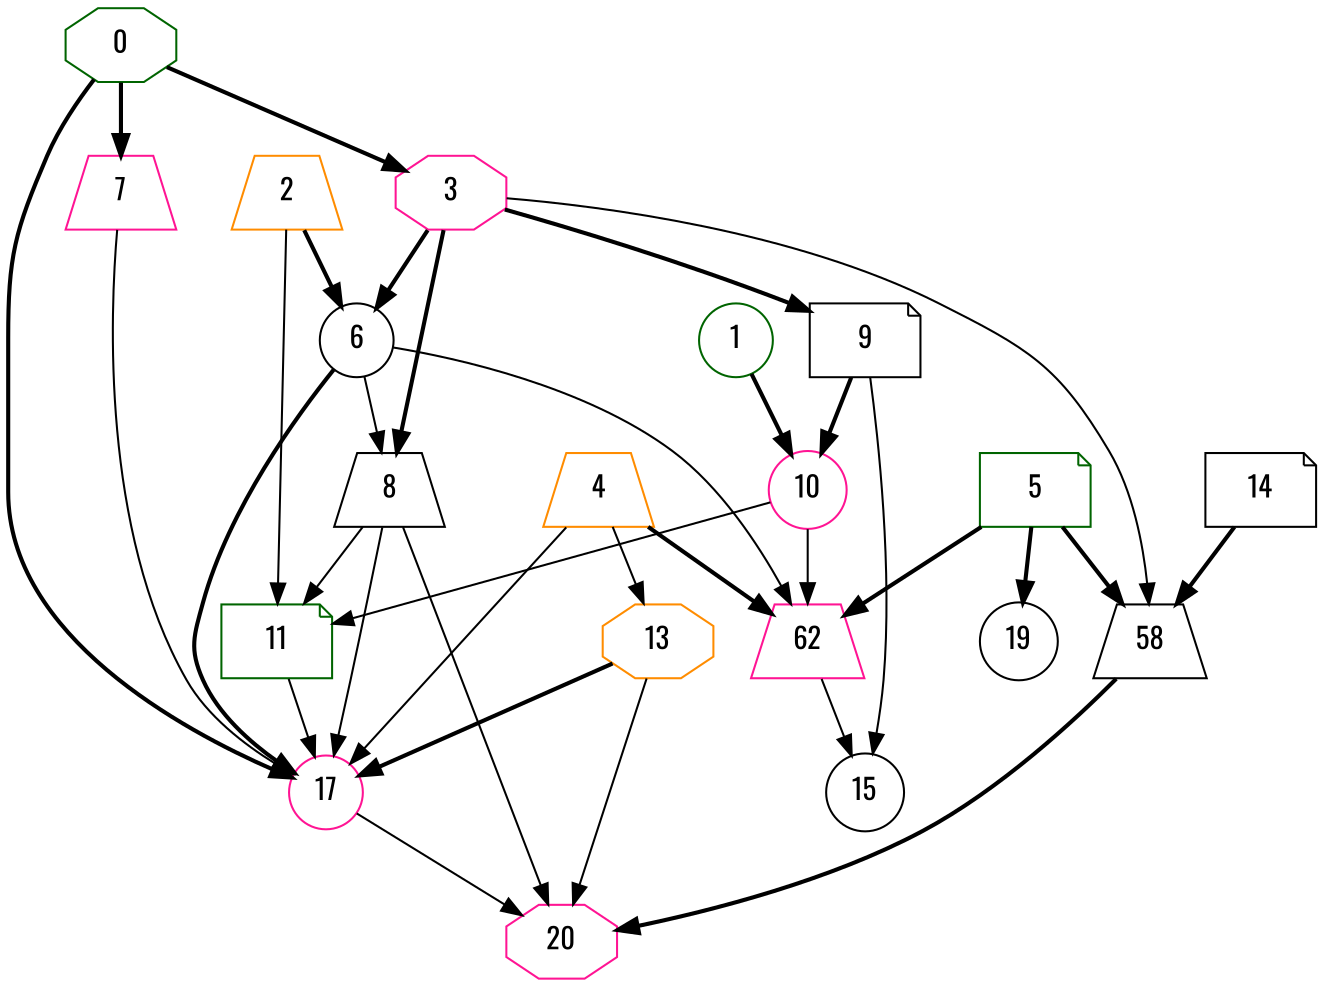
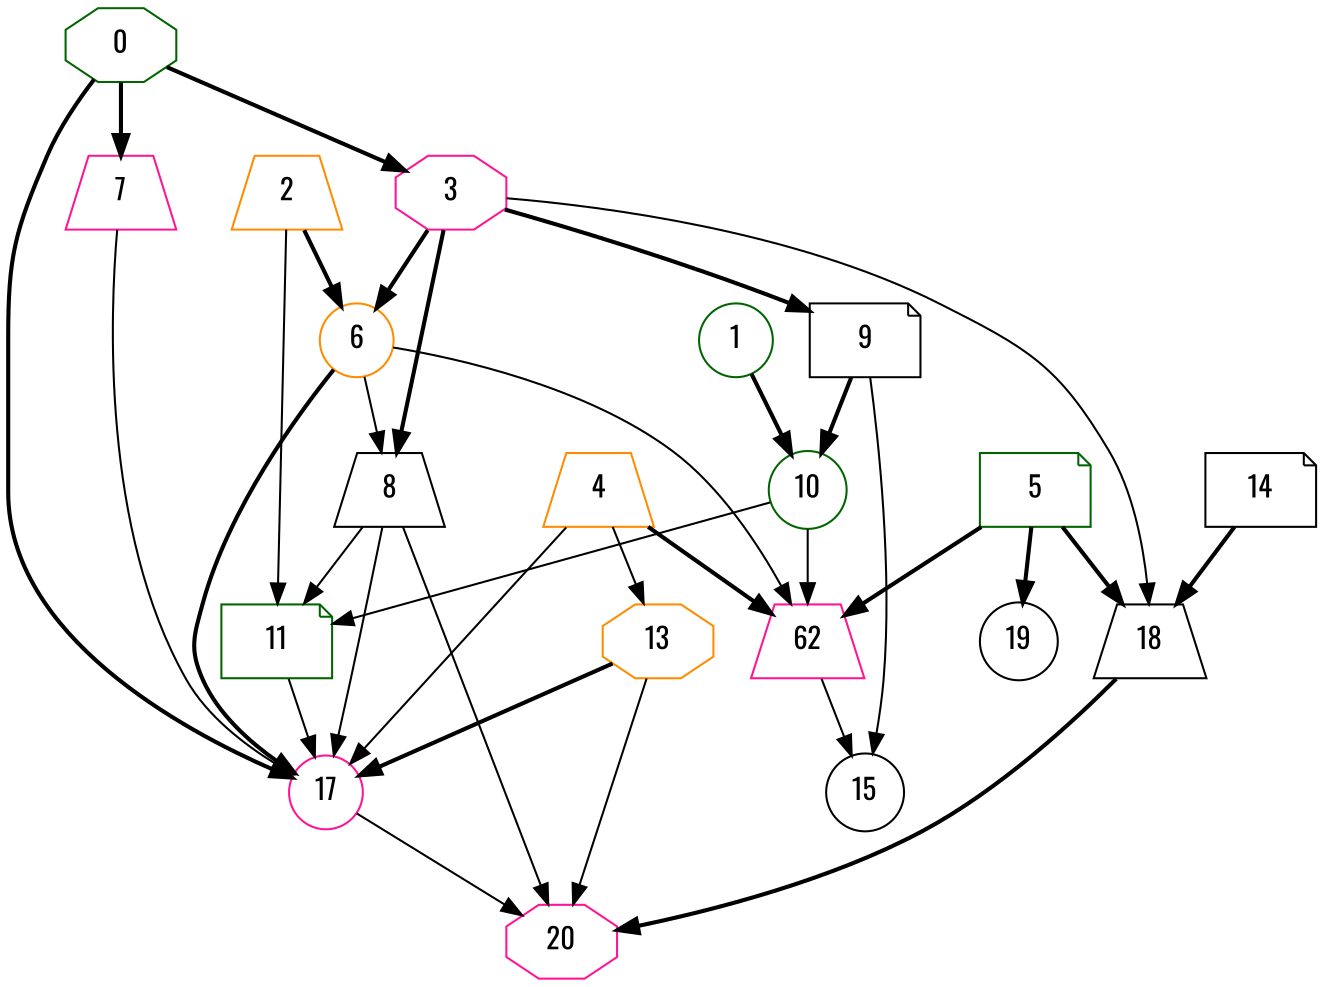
(357, 340) -> (357, 340)
(808, 490) -> (808, 490)
(1150, 641) -> (1150, 641)
